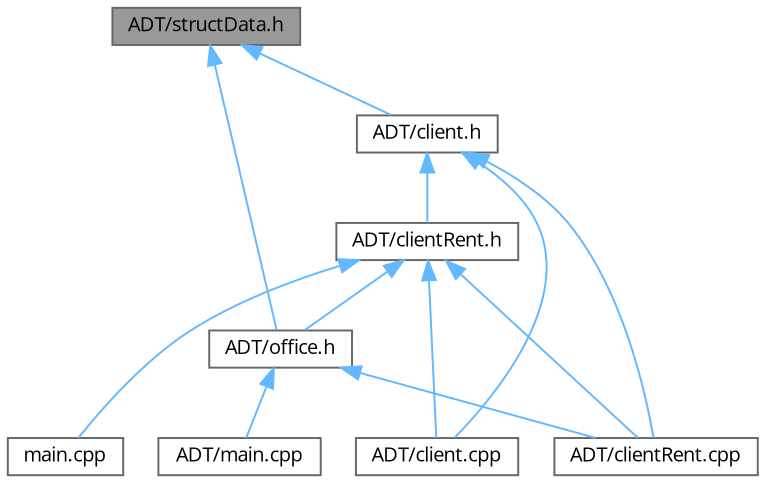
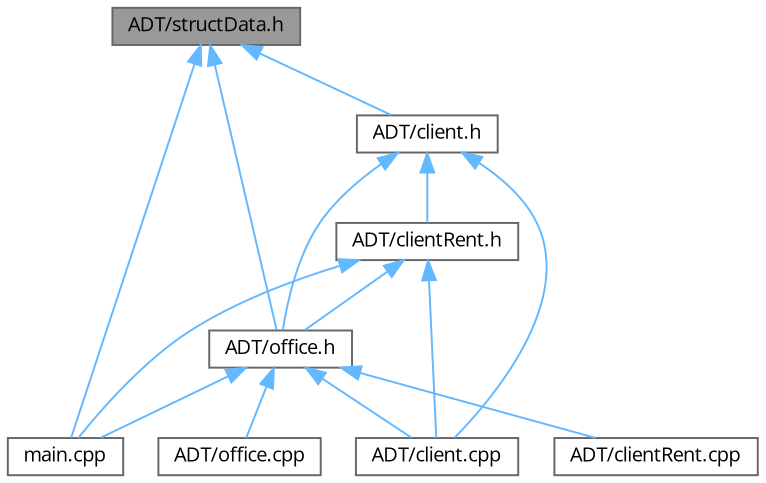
none -> (133, 251)
(603, 278) -> (312, 235)
(549, 356) -> none
none -> (165, 407)
none -> (367, 408)
(240, 457) -> (240, 457)
